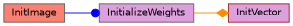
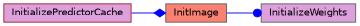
none -> (67, 13)
(259, 13) -> none
